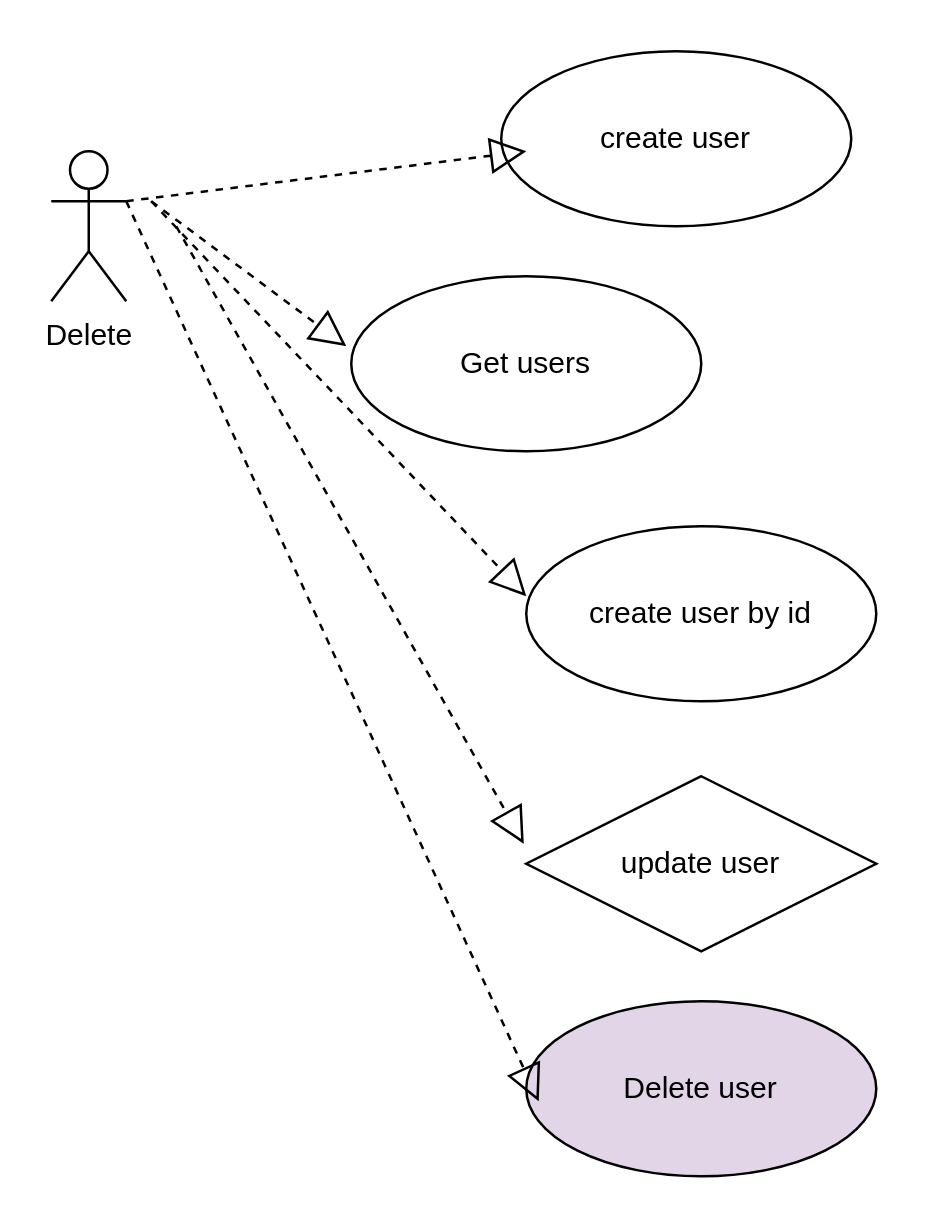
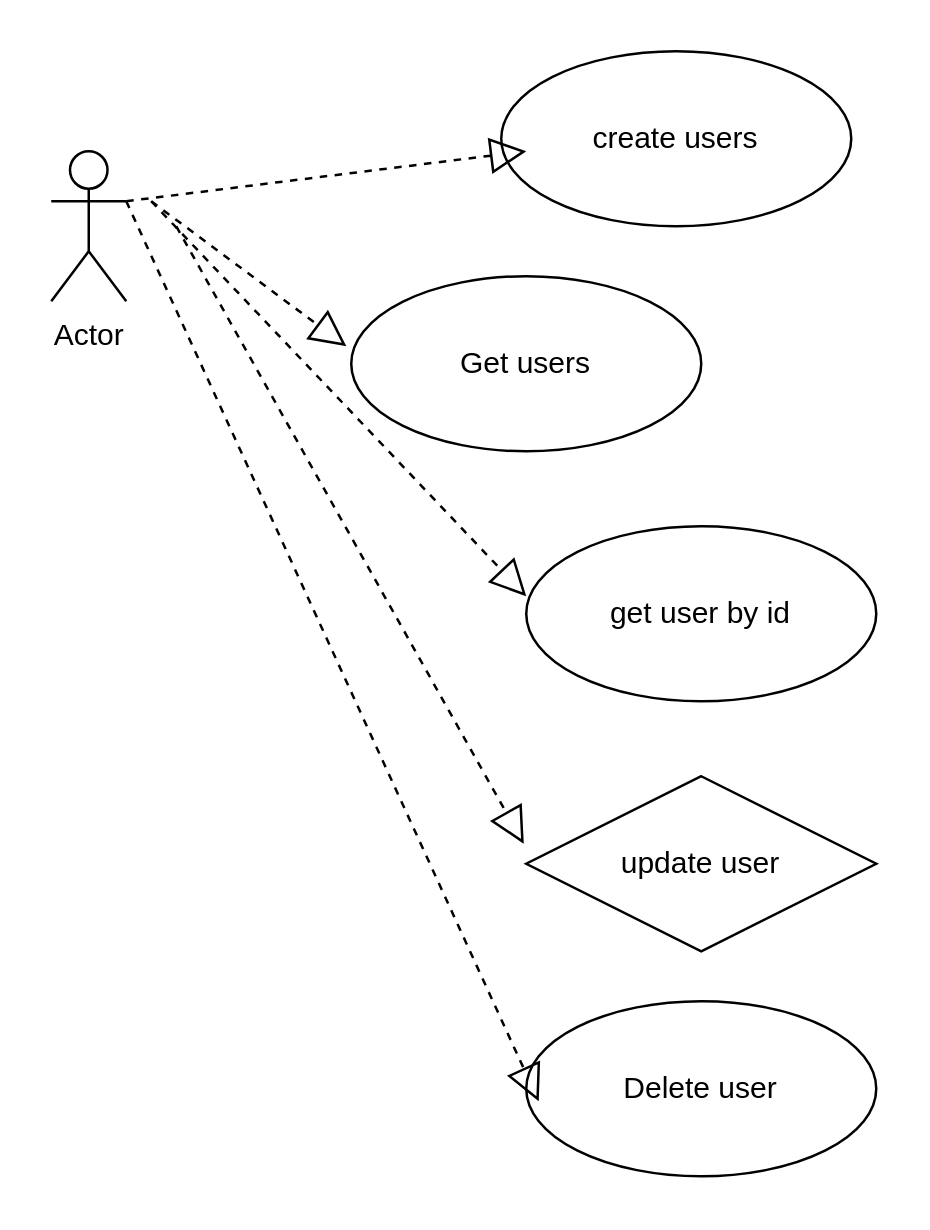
(676, 139) -> (676, 139)
(90, 337) -> (90, 337)
(701, 614) -> (701, 614)
(701, 1089) -> (701, 1089)
